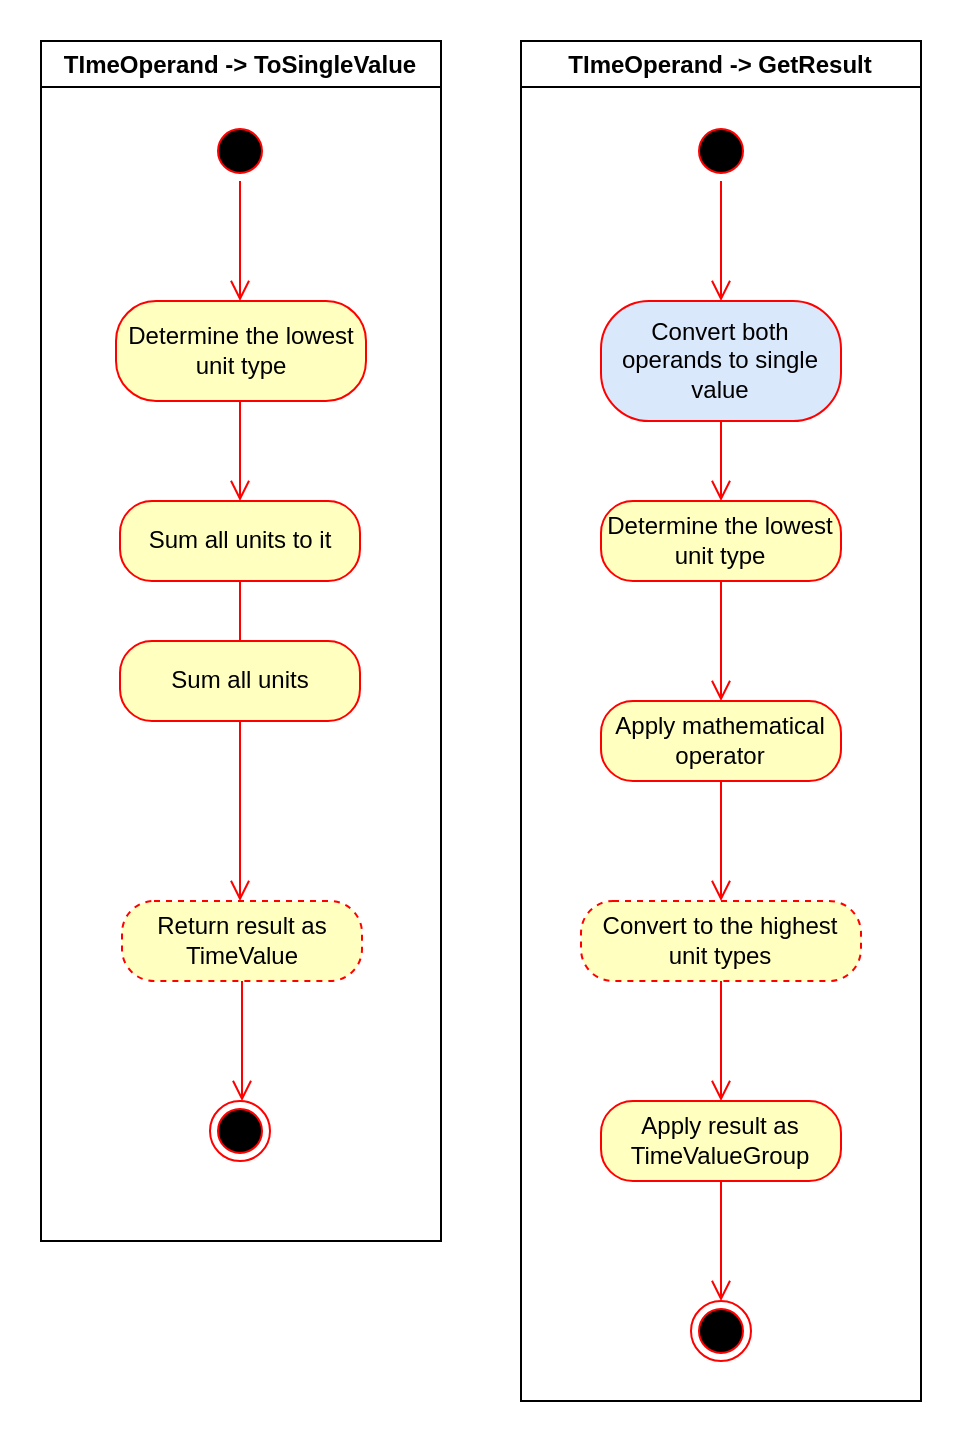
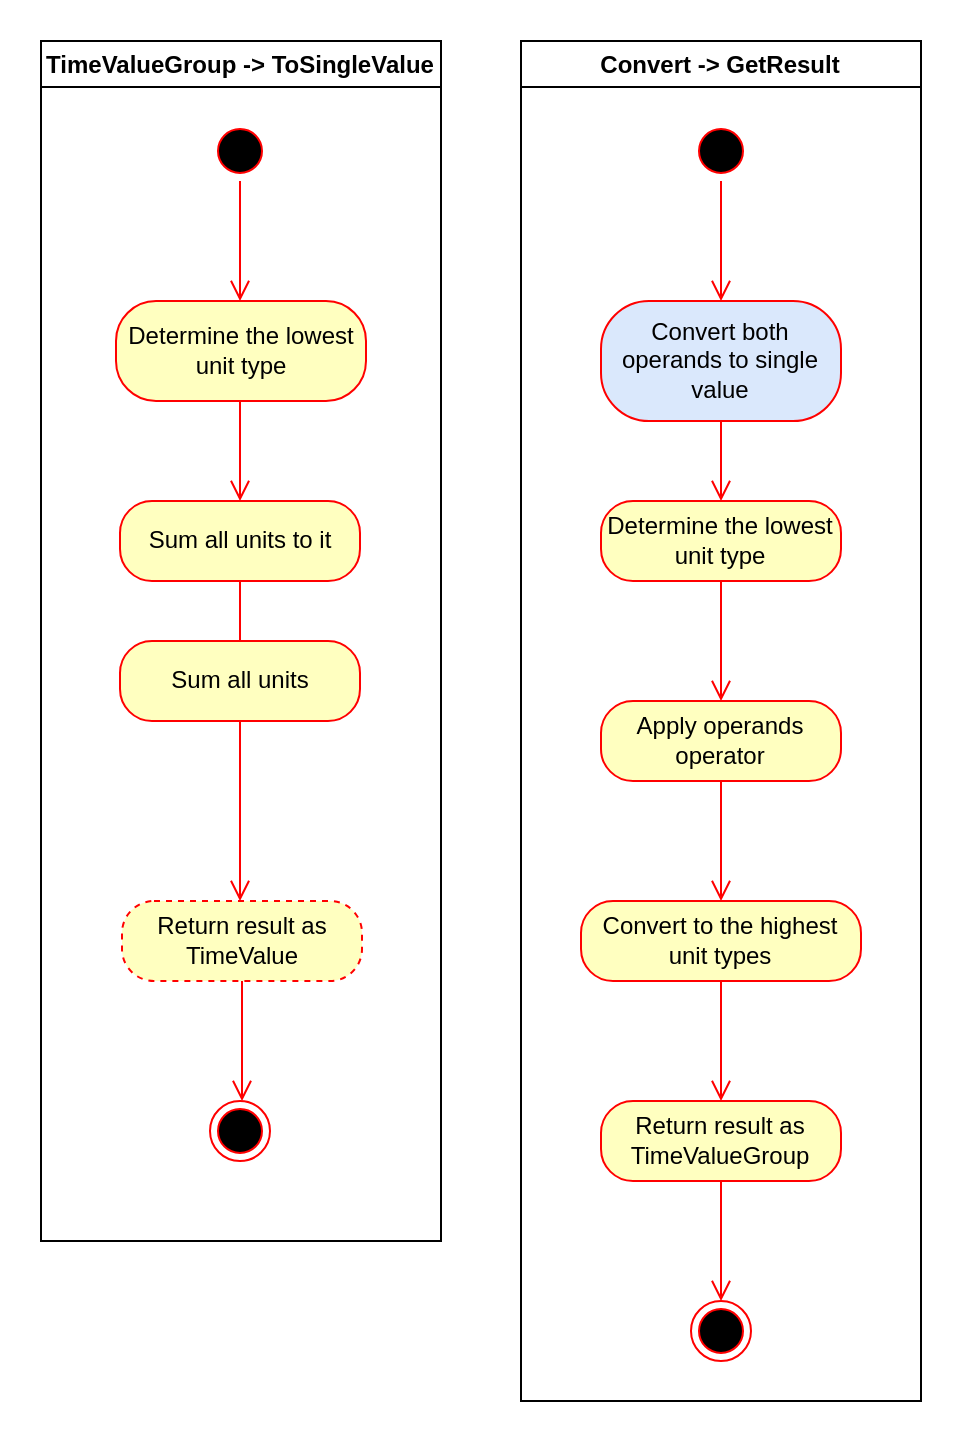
(240, 65) -> (240, 65)
(720, 65) -> (720, 65)
(721, 741) -> (721, 741)
(721, 941) -> (721, 941)
(721, 1141) -> (721, 1141)
